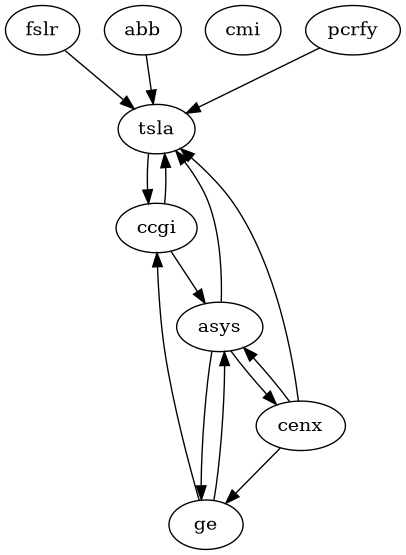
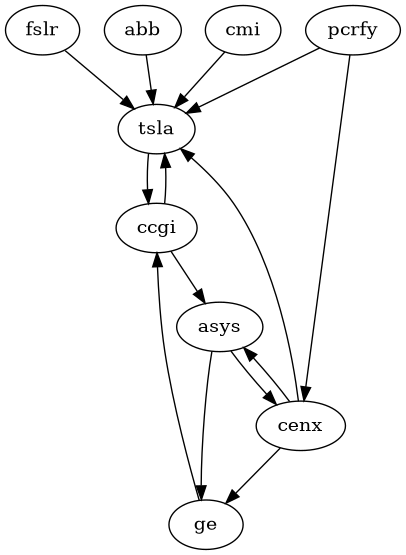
none -> (328, 221)
(216, 228) -> (205, 74)
(222, 433) -> none
